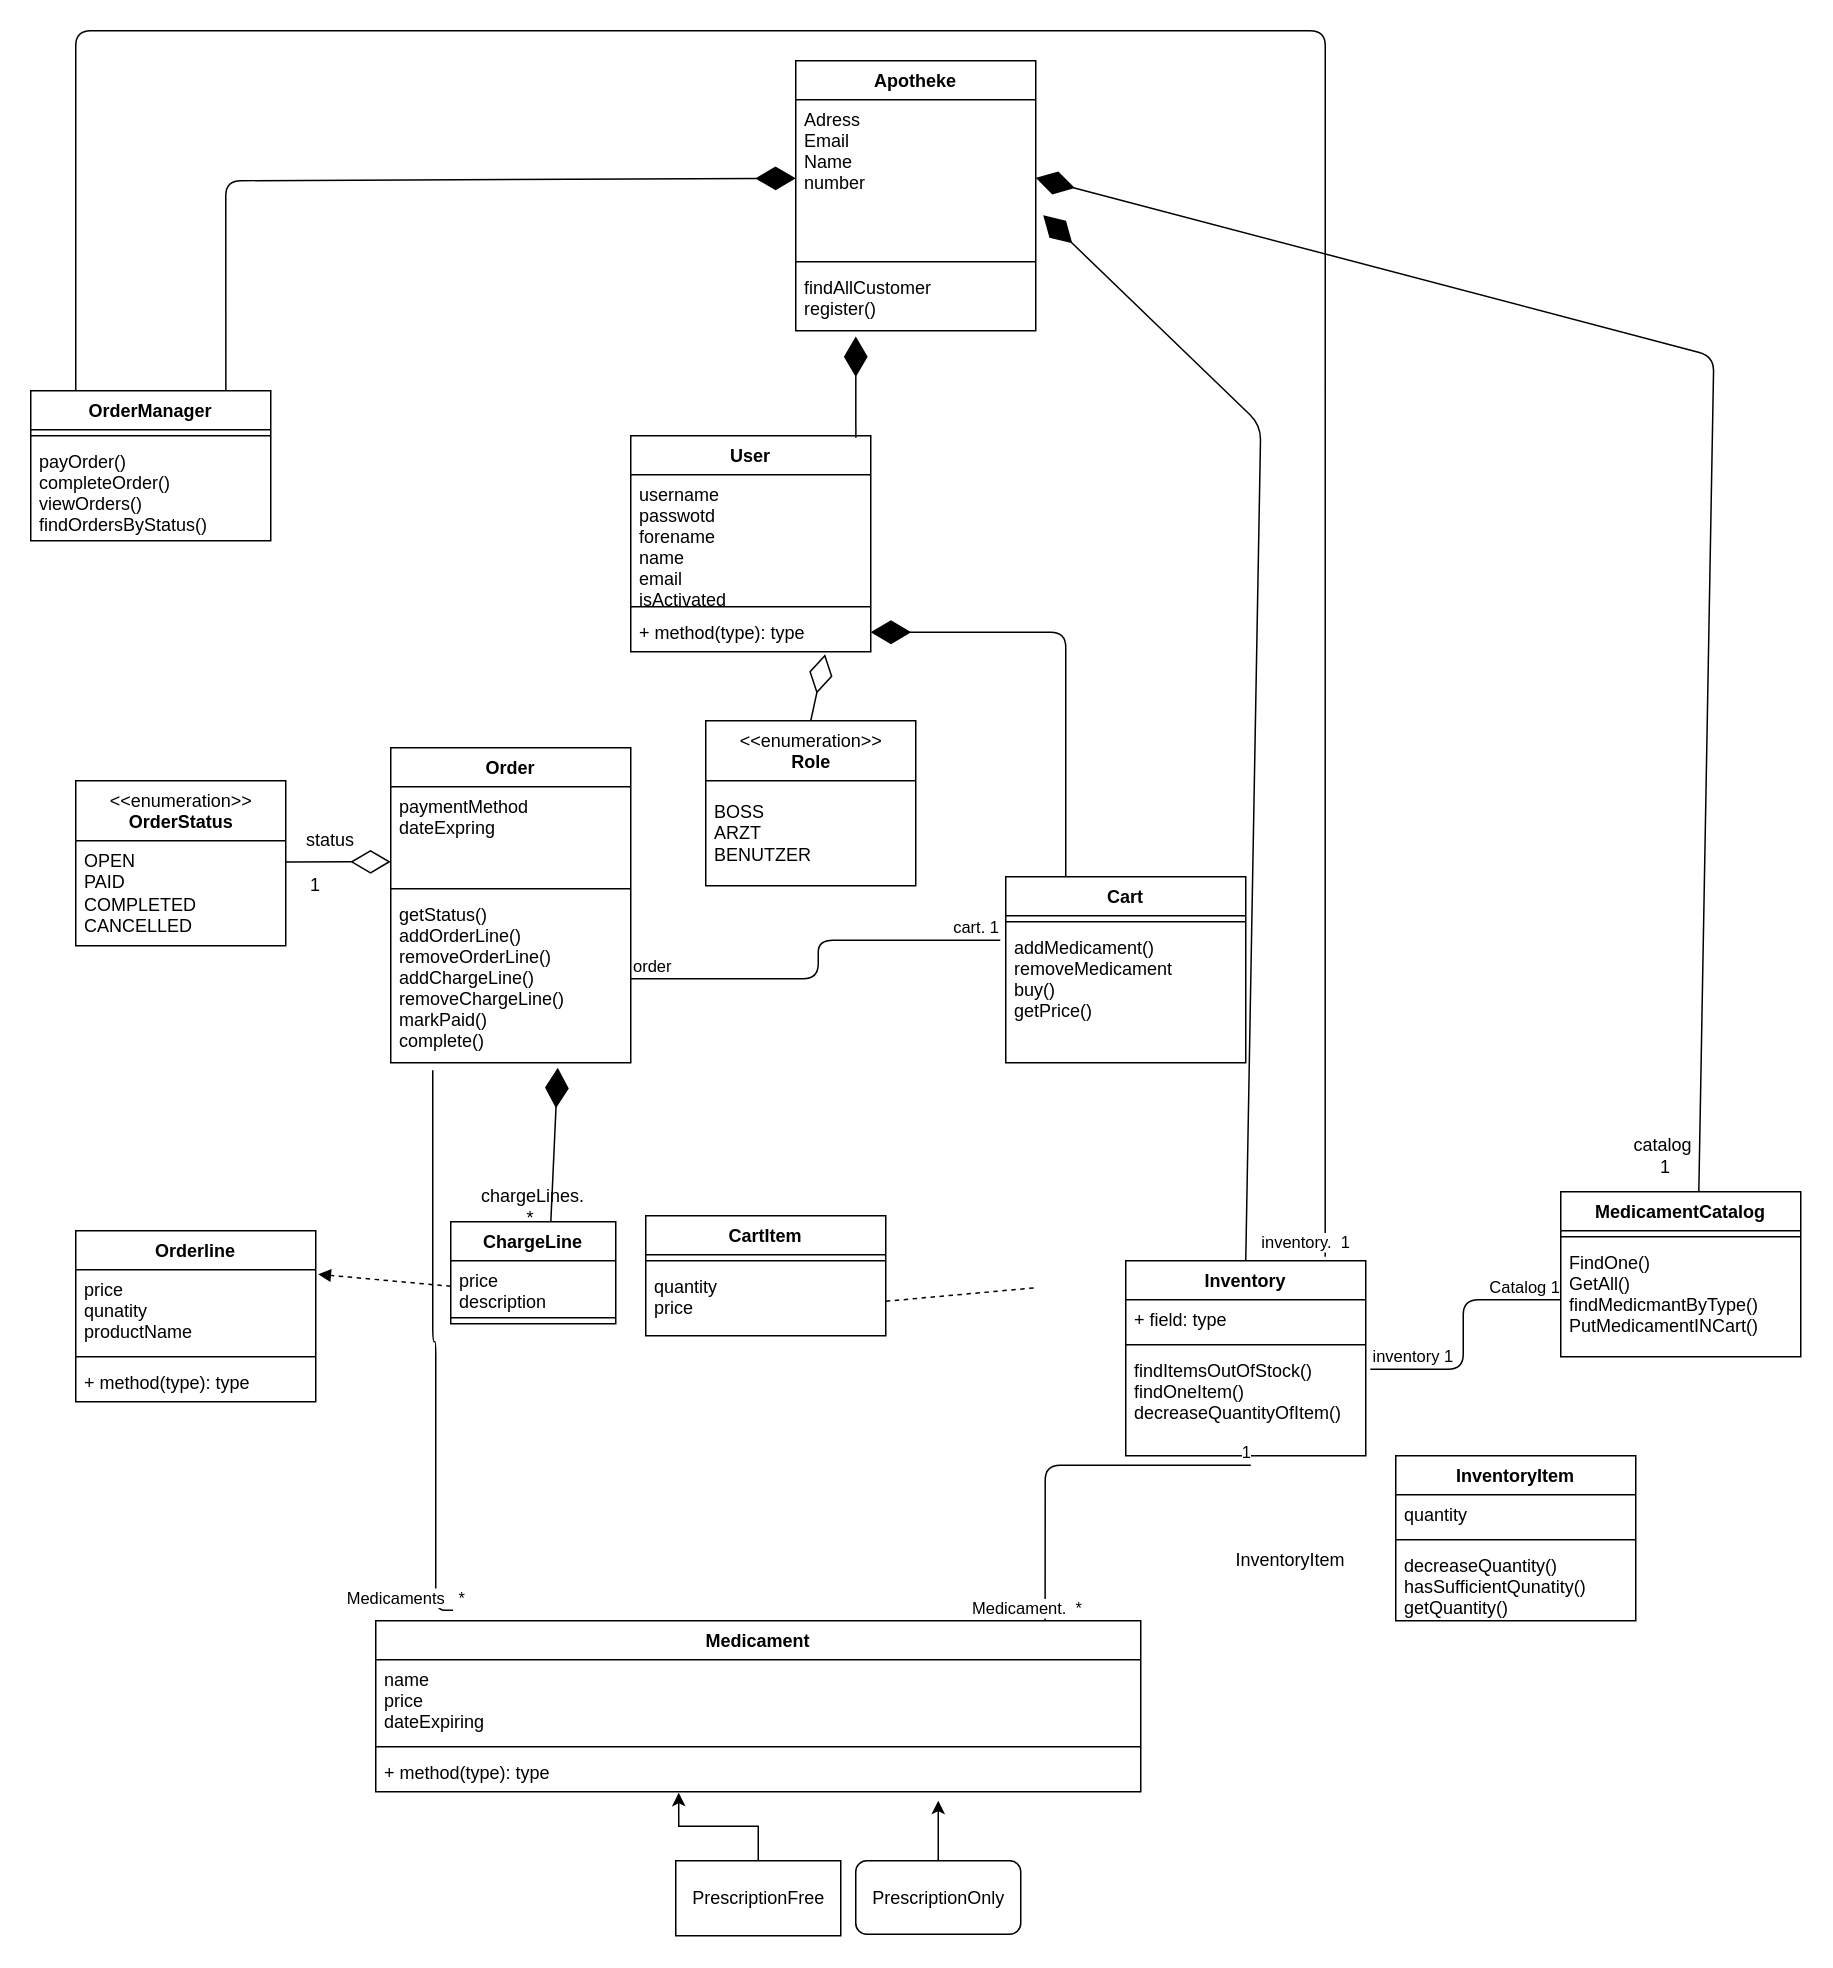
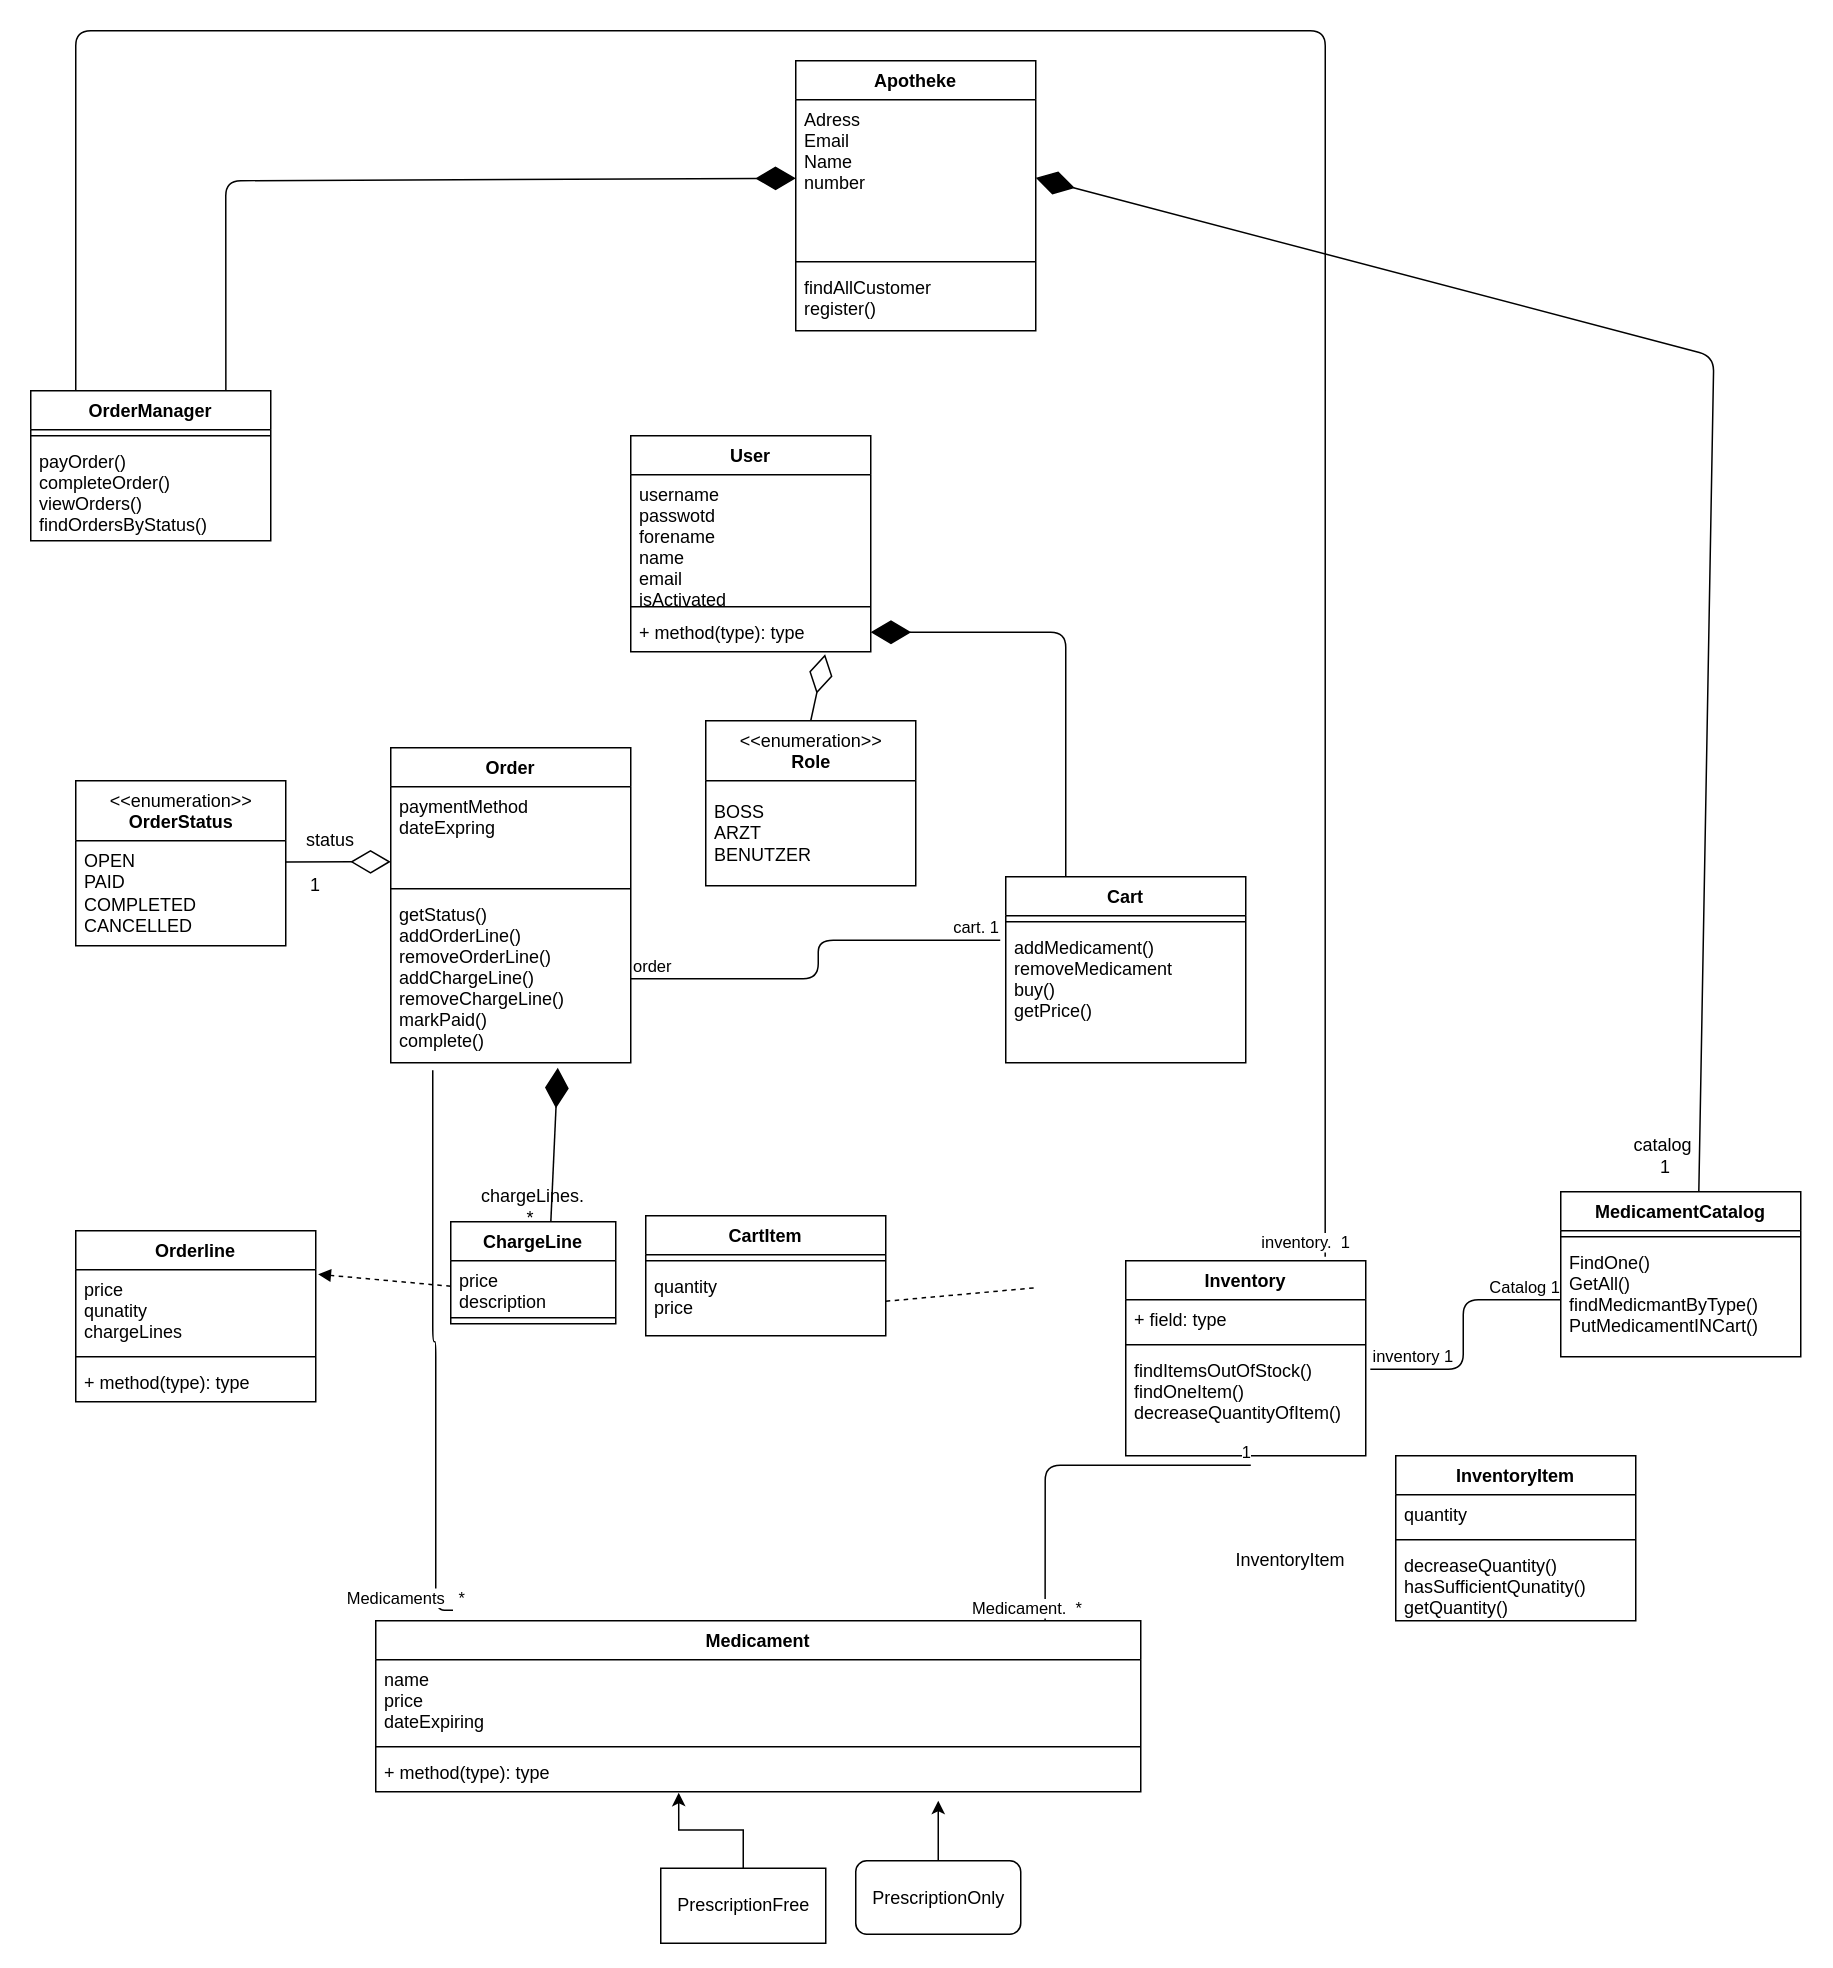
(856, 407) -> none
(1256, 716) -> none
(107, 1290) -> (107, 1290)
(758, 1898) -> (743, 1906)
